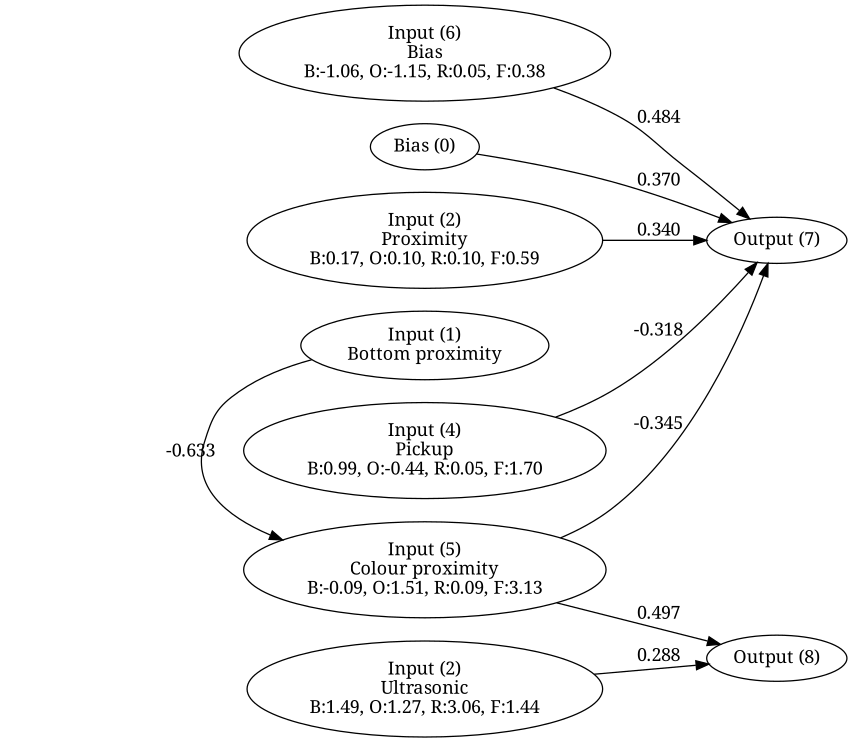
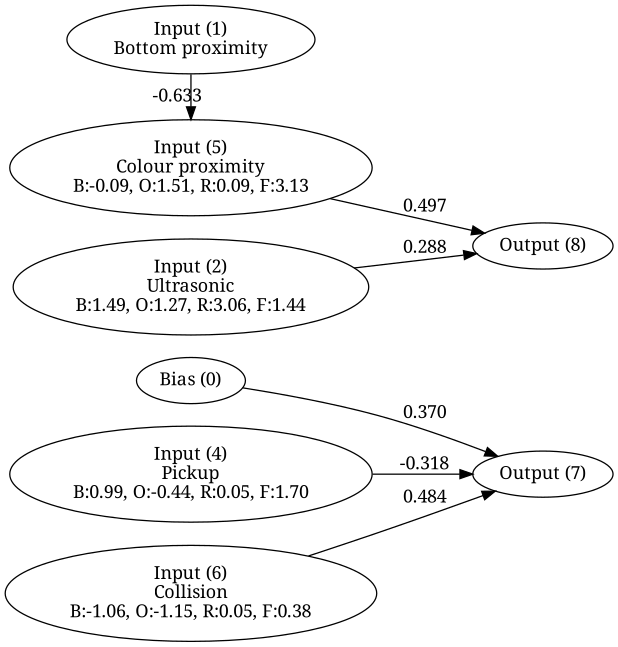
(425, 53) -> (191, 593)
(425, 240) -> none
(687, 427) -> none
